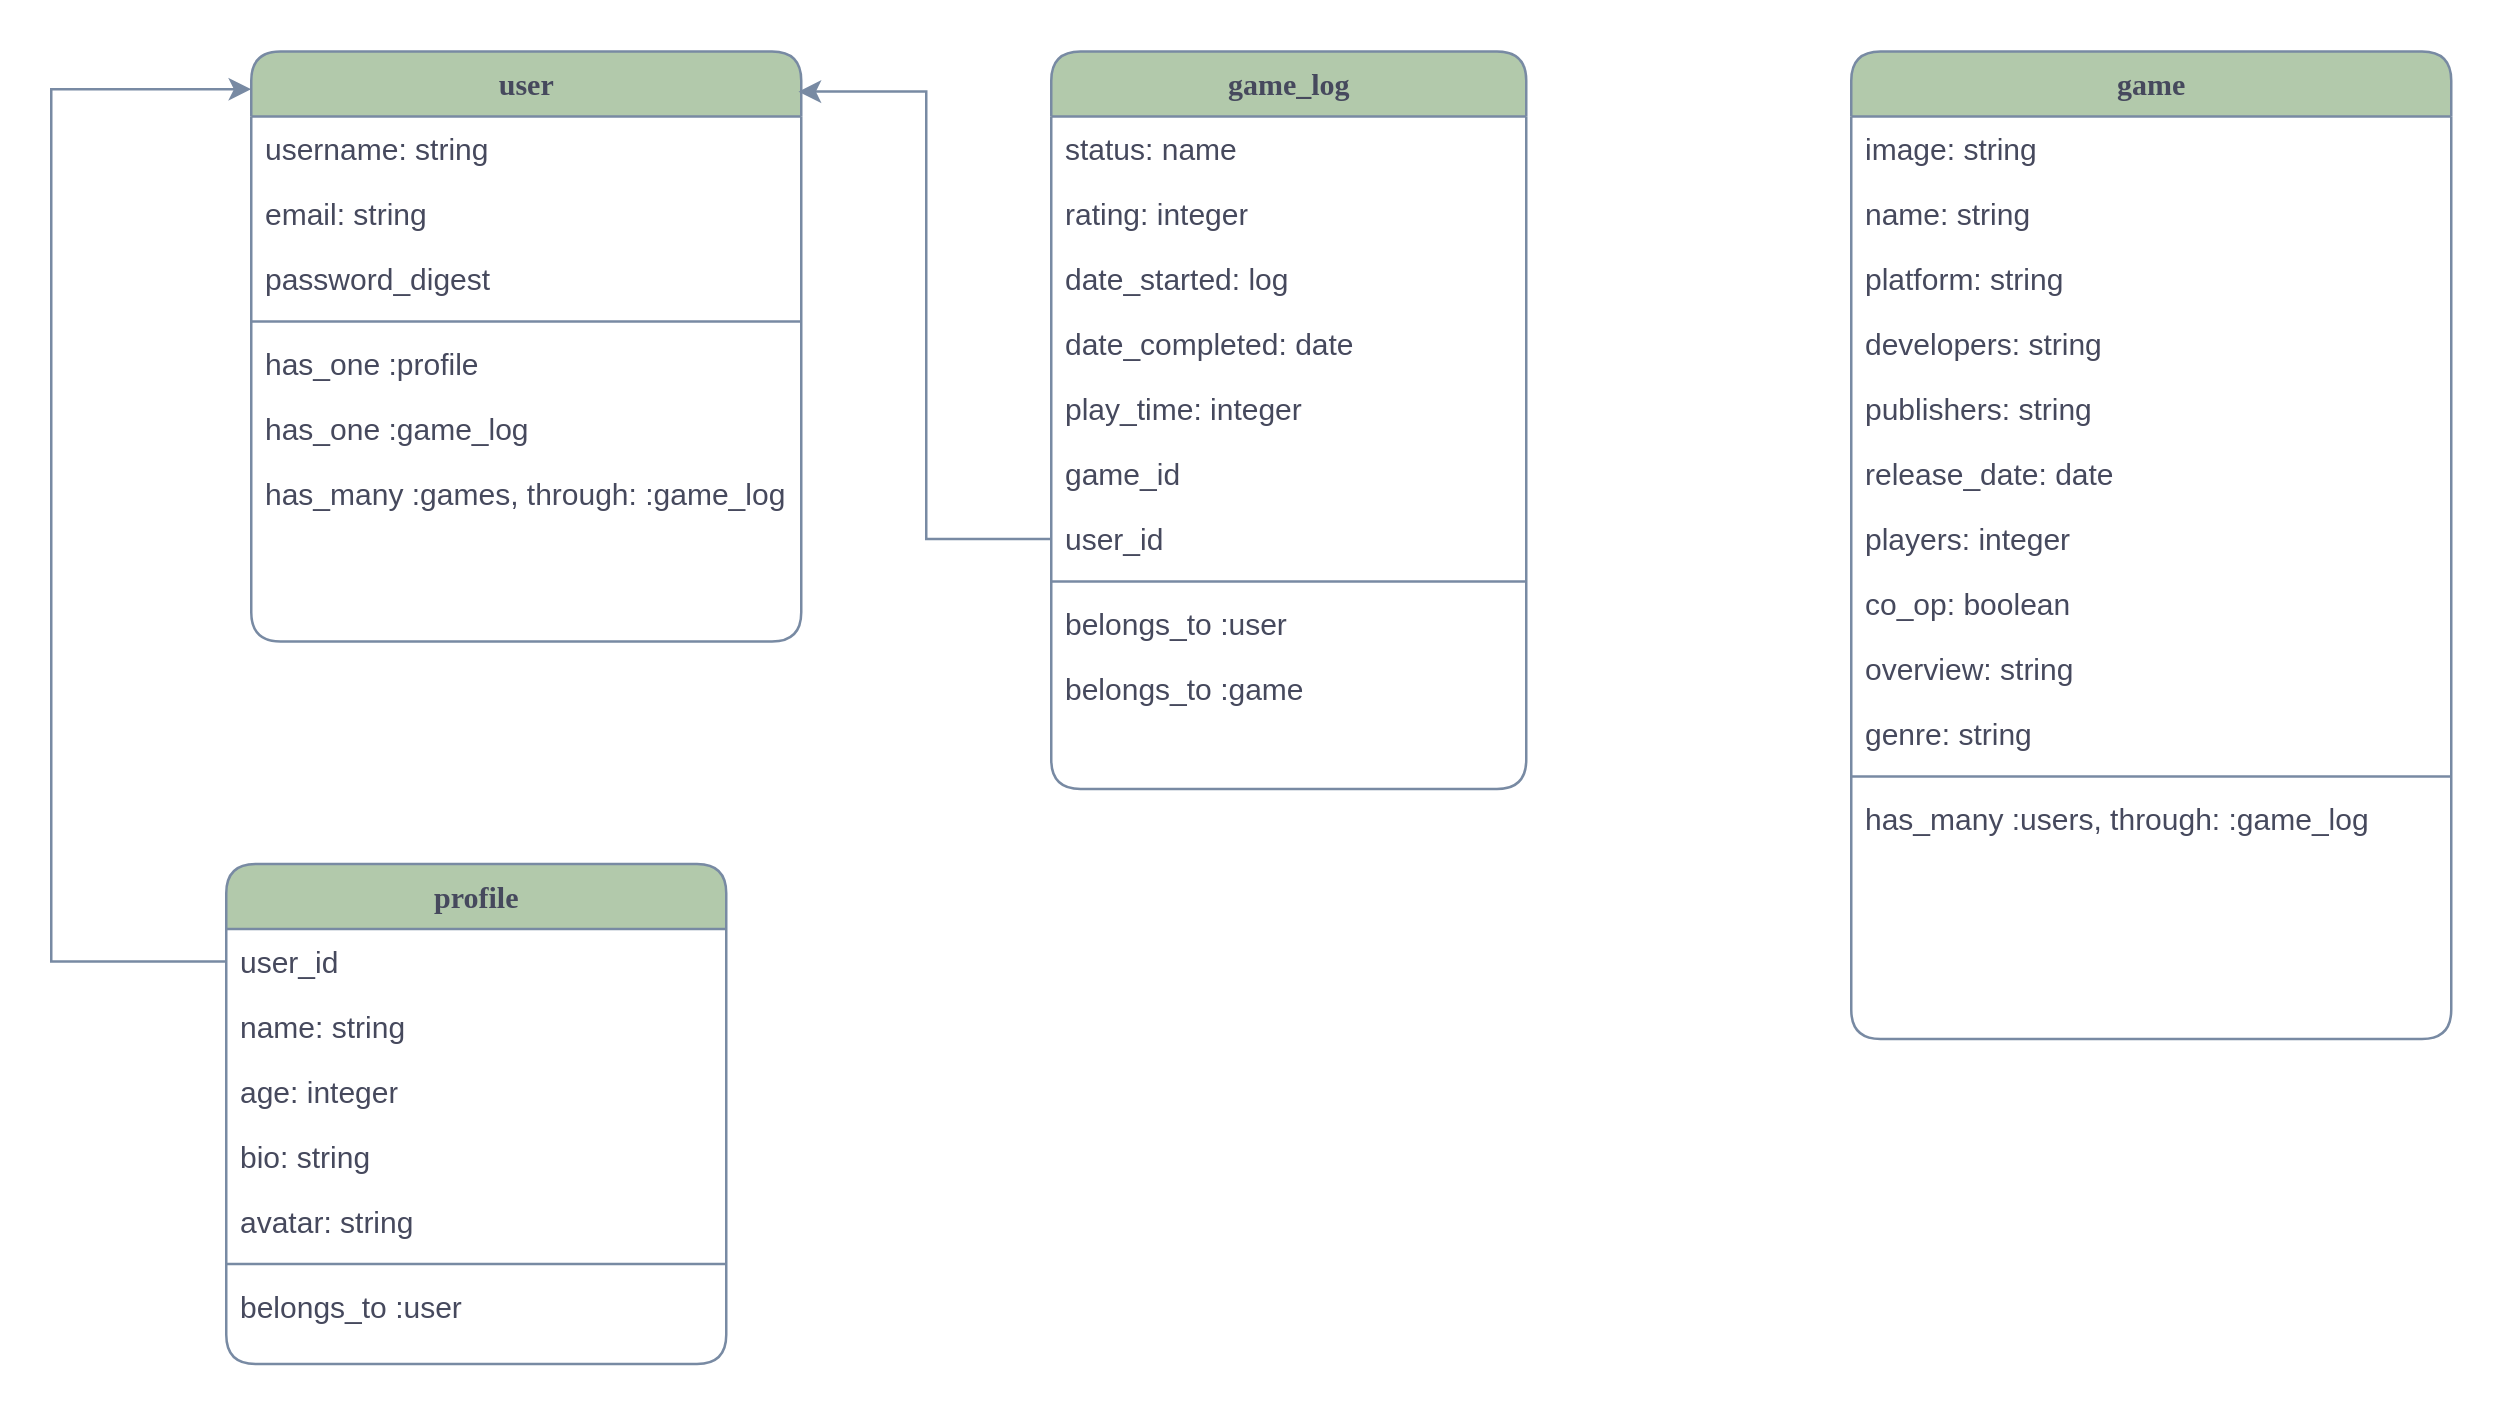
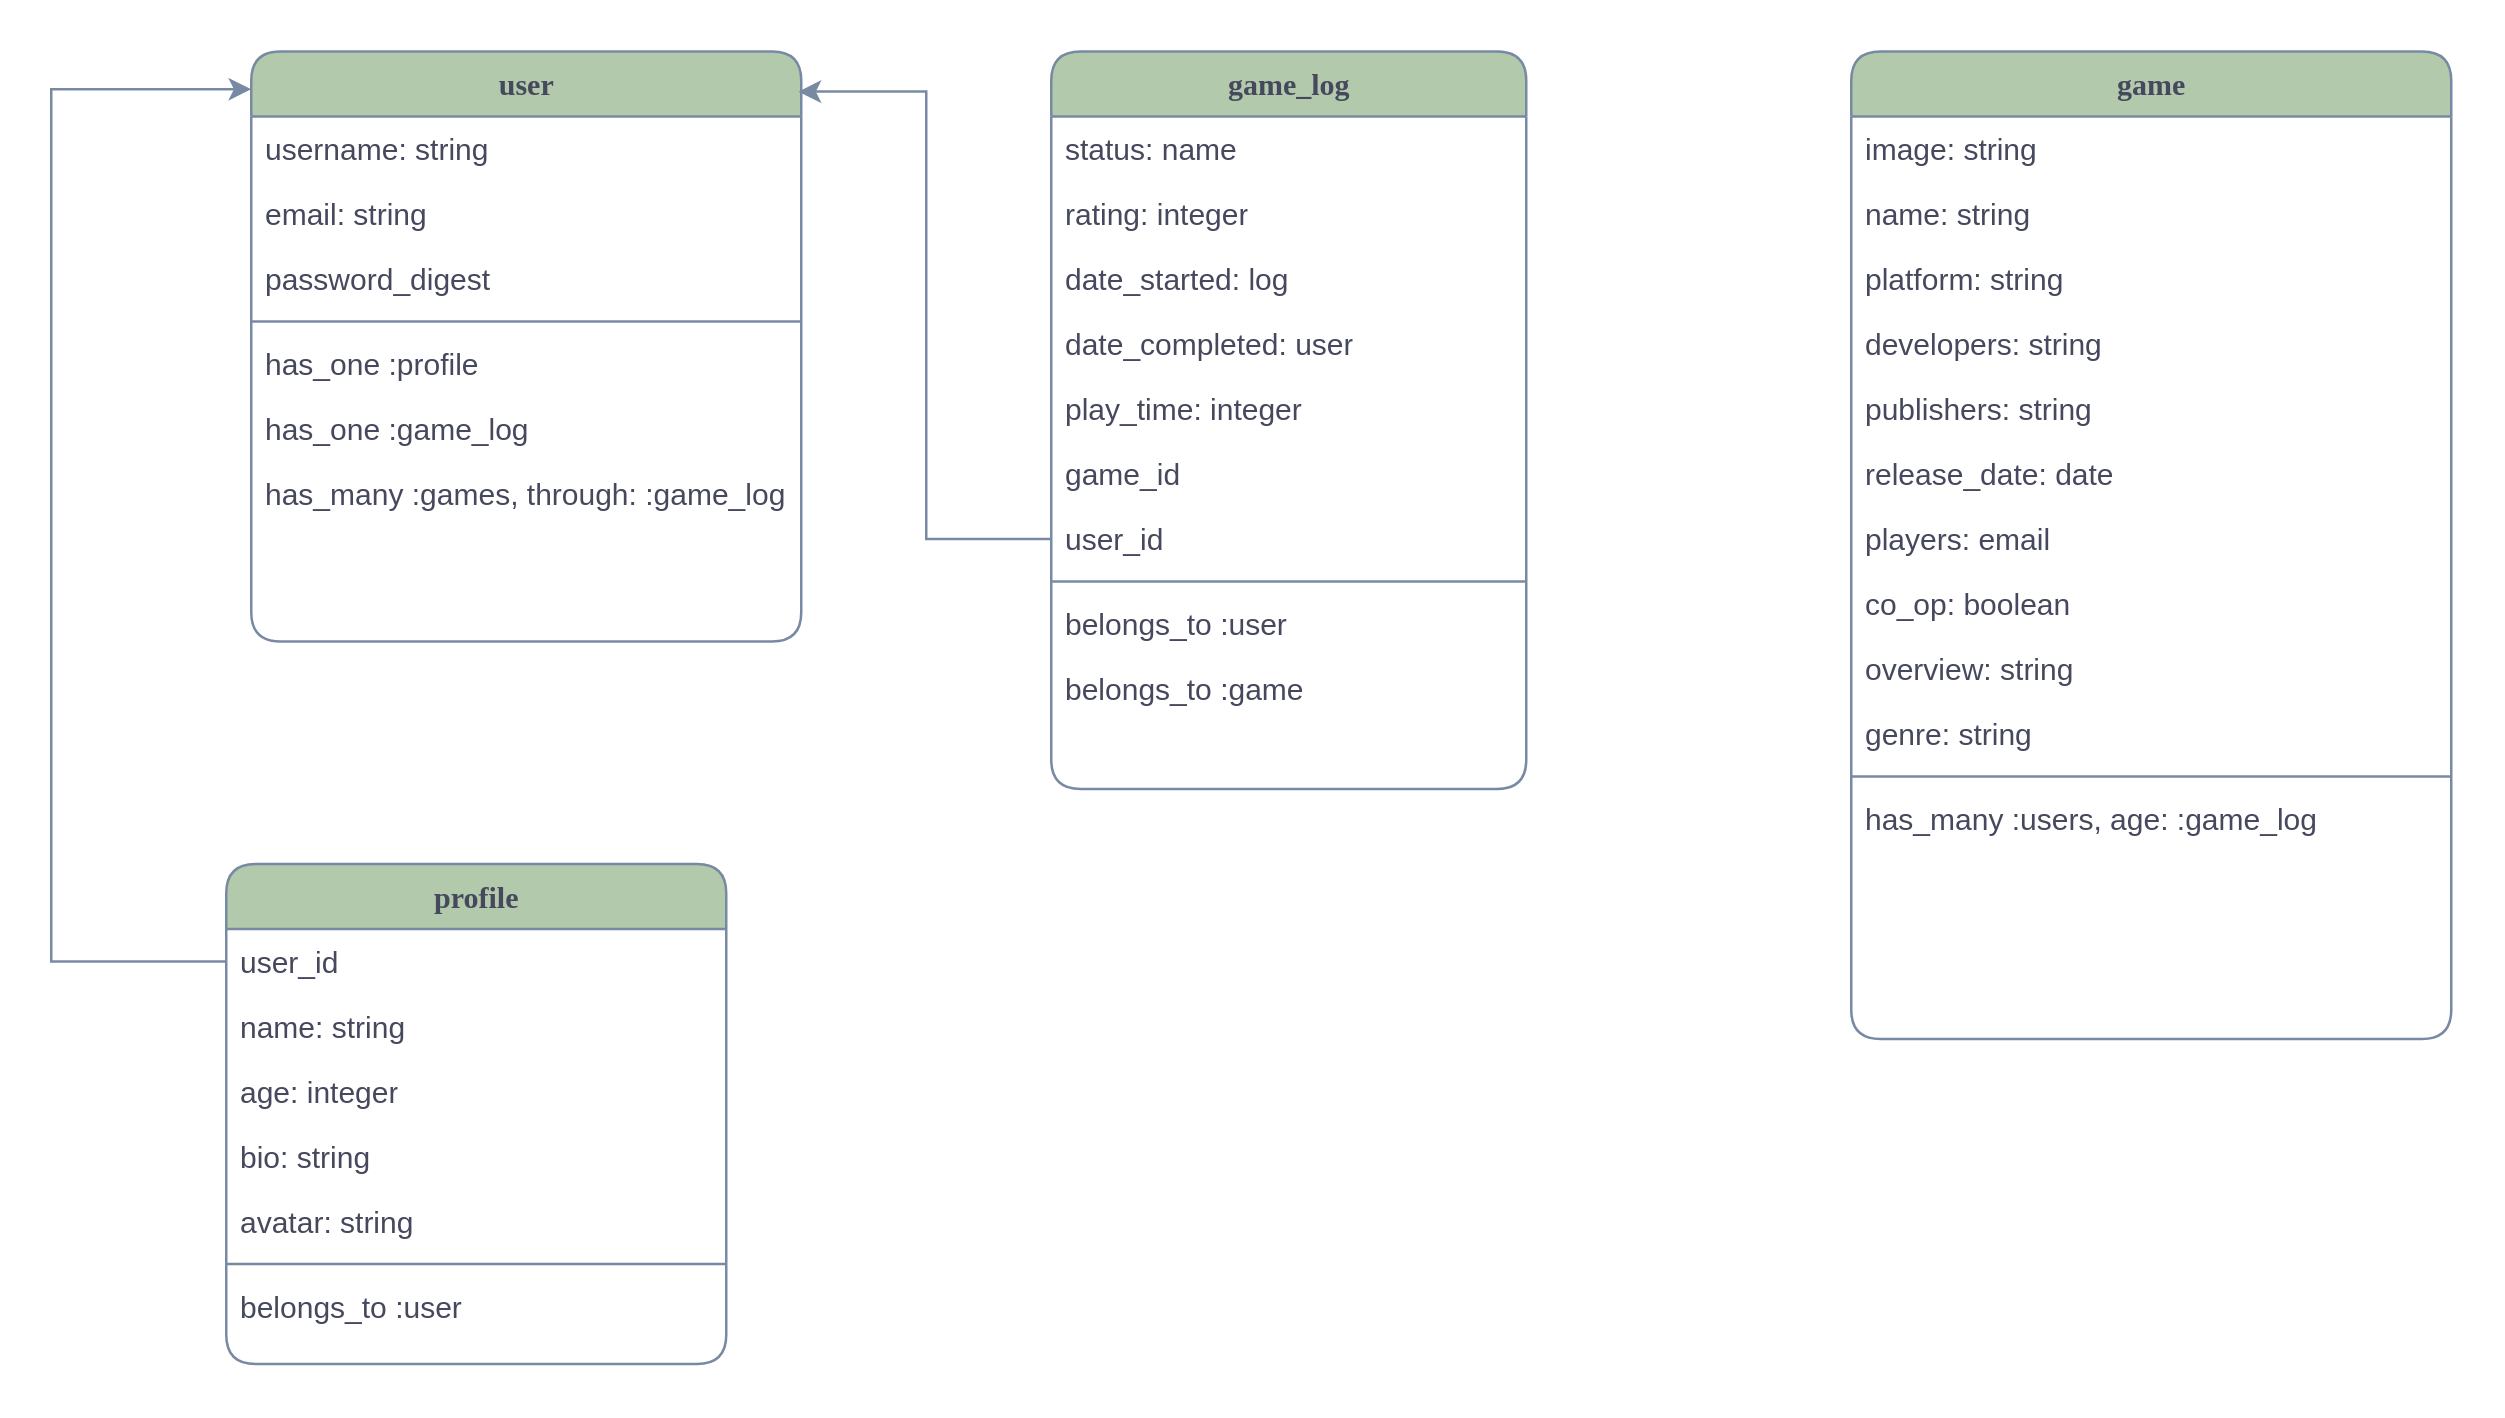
(1223, 347) -> (1223, 347)
(1985, 542) -> (1964, 542)
(2129, 822) -> (2095, 822)
